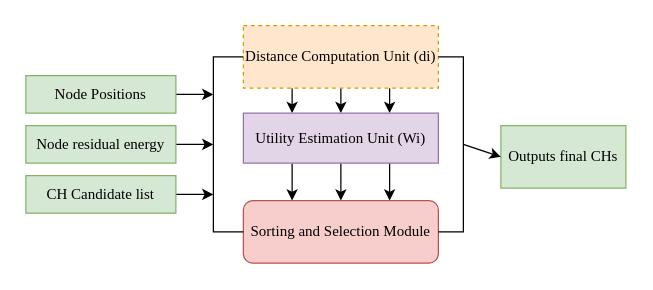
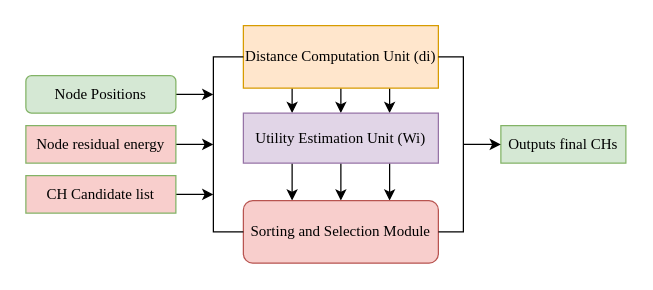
(341, 57) -> (341, 57)
(101, 94) -> (101, 94)
(101, 144) -> (101, 144)
(563, 157) -> (563, 144)
(101, 194) -> (101, 194)
